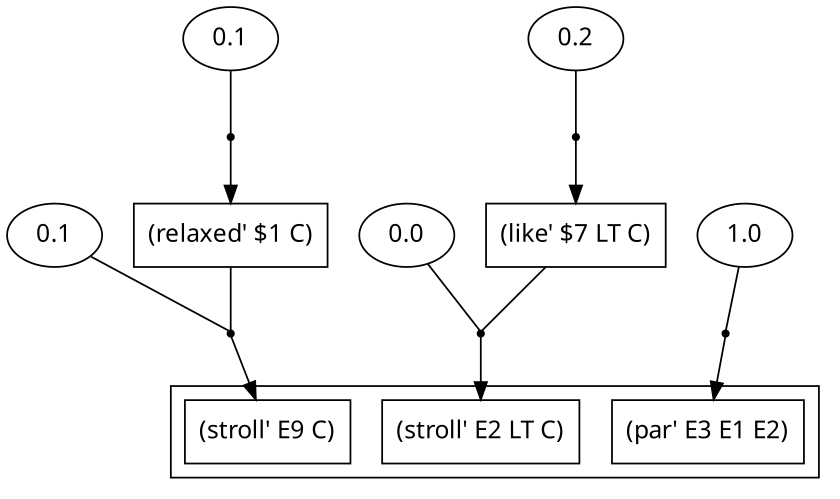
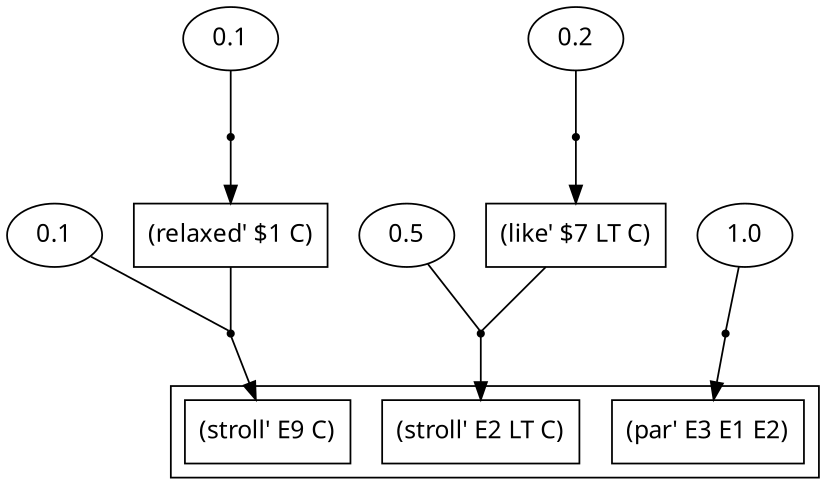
(407, 235) -> (407, 235)
